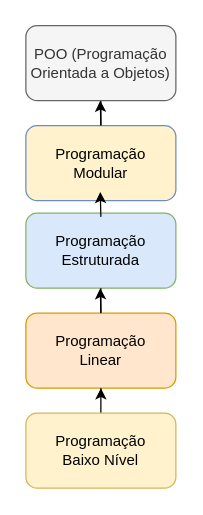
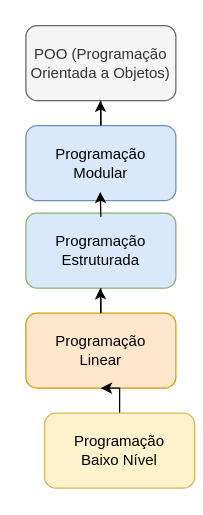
(101, 163) -> (101, 163)
(101, 451) -> (119, 451)
